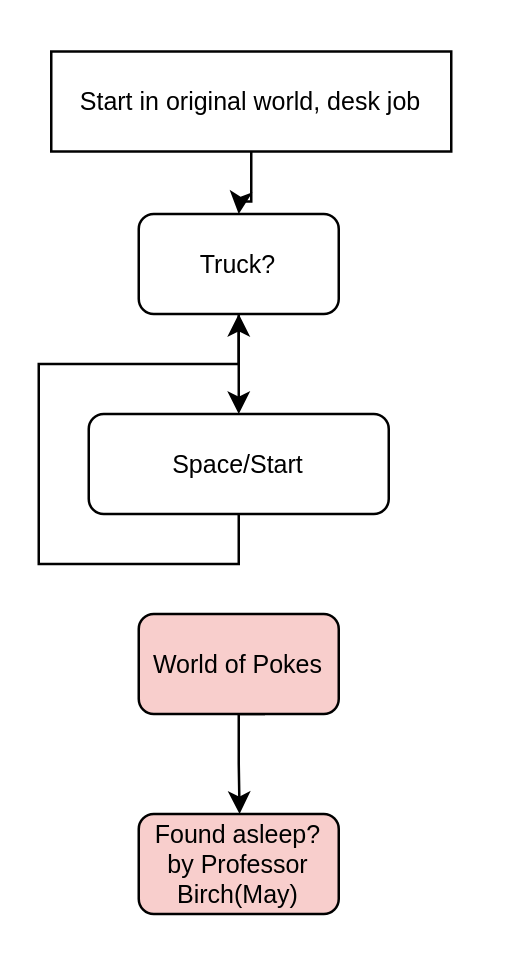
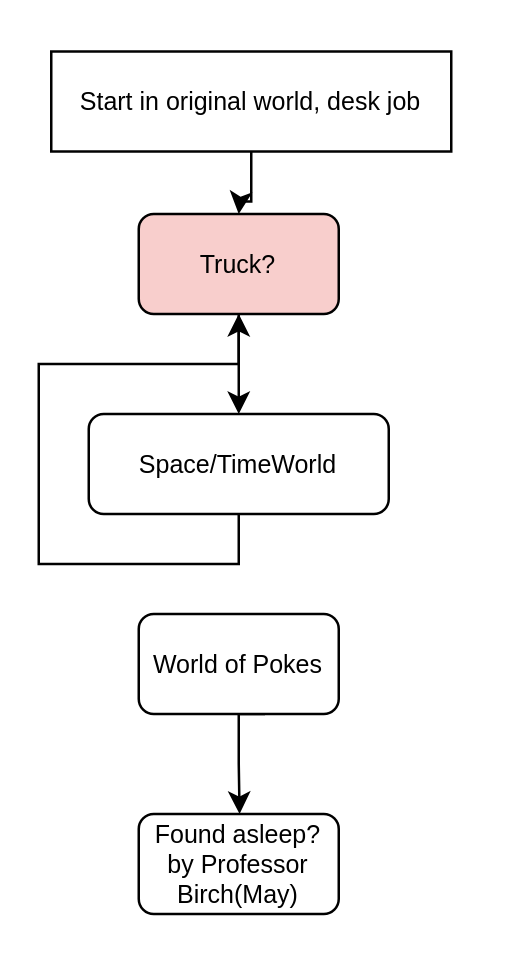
(239, 264) -> (239, 264)
(239, 464) -> (239, 464)
(239, 664) -> (239, 664)
(239, 864) -> (239, 864)
